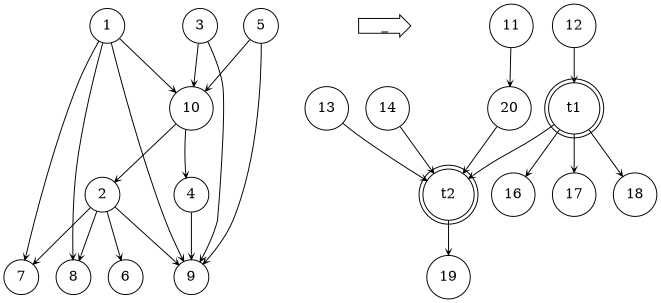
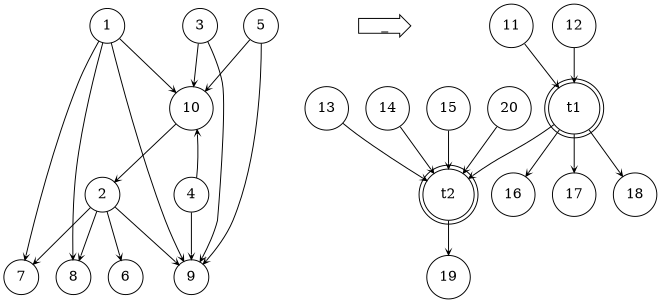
(510, 65) -> (540, 64)
none -> (449, 108)
(185, 151) -> (198, 156)
